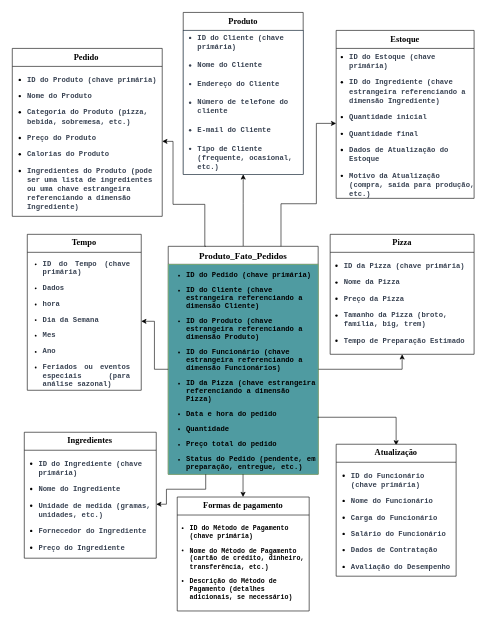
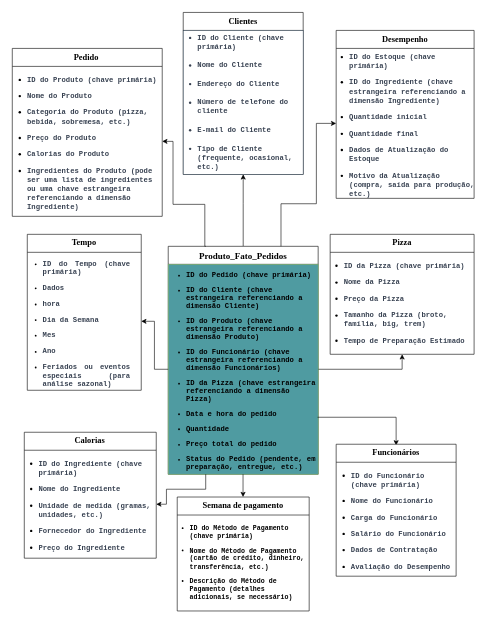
(243, 21) -> (243, 21)
(405, 39) -> (405, 39)
(90, 441) -> (90, 441)
(396, 453) -> (396, 453)
(243, 506) -> (243, 506)
